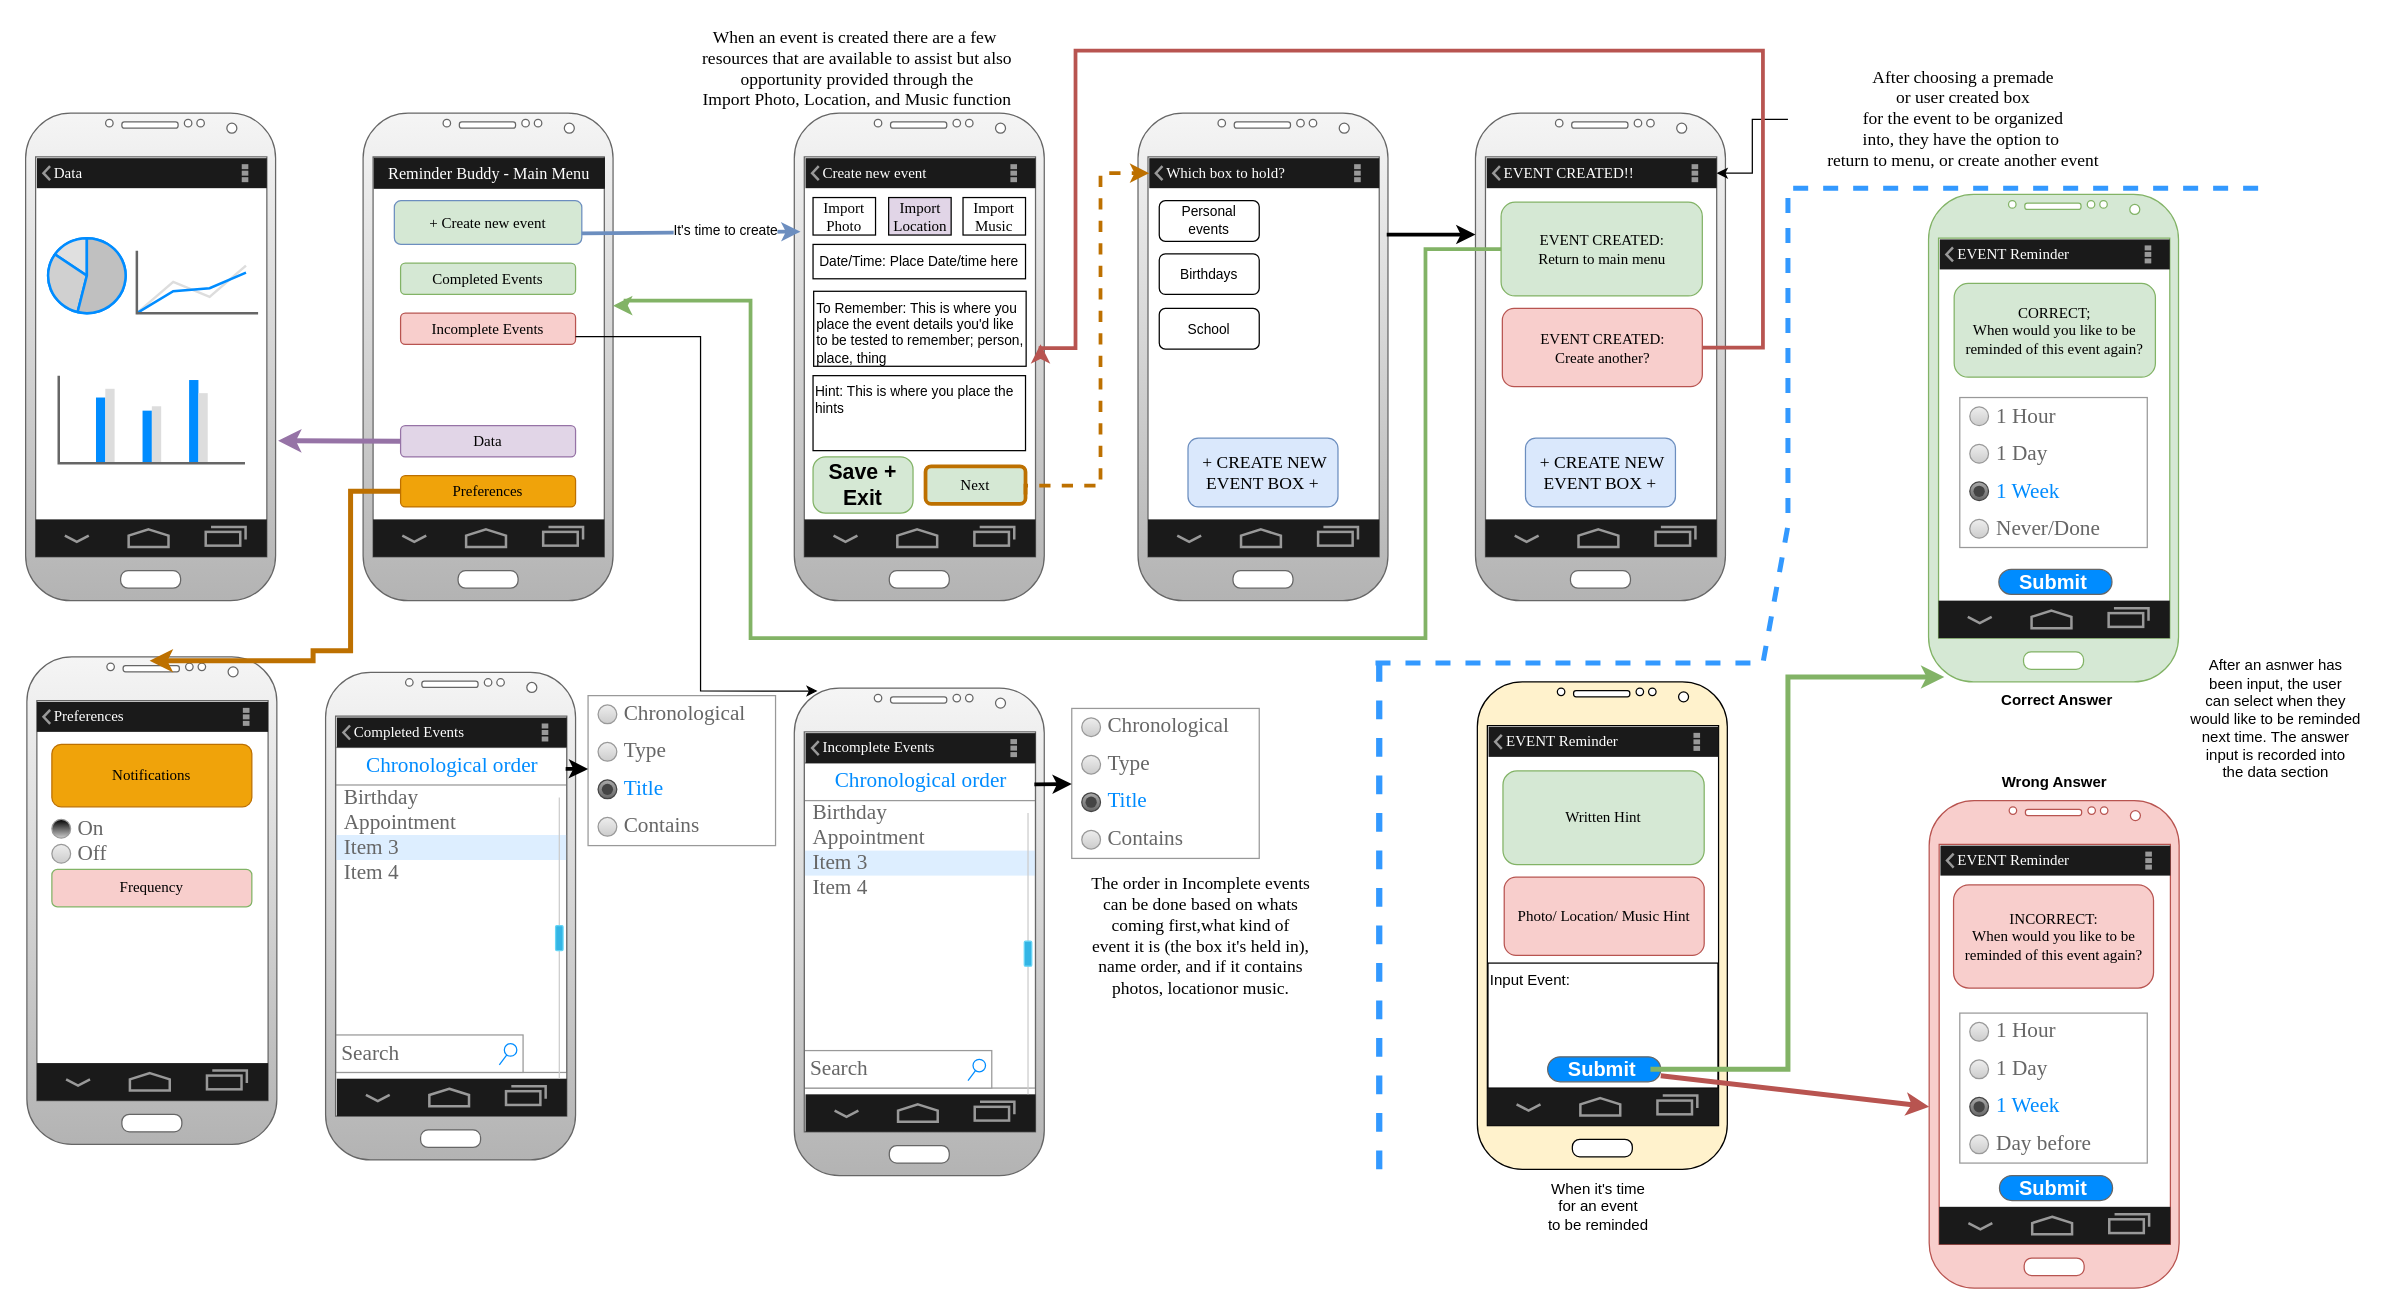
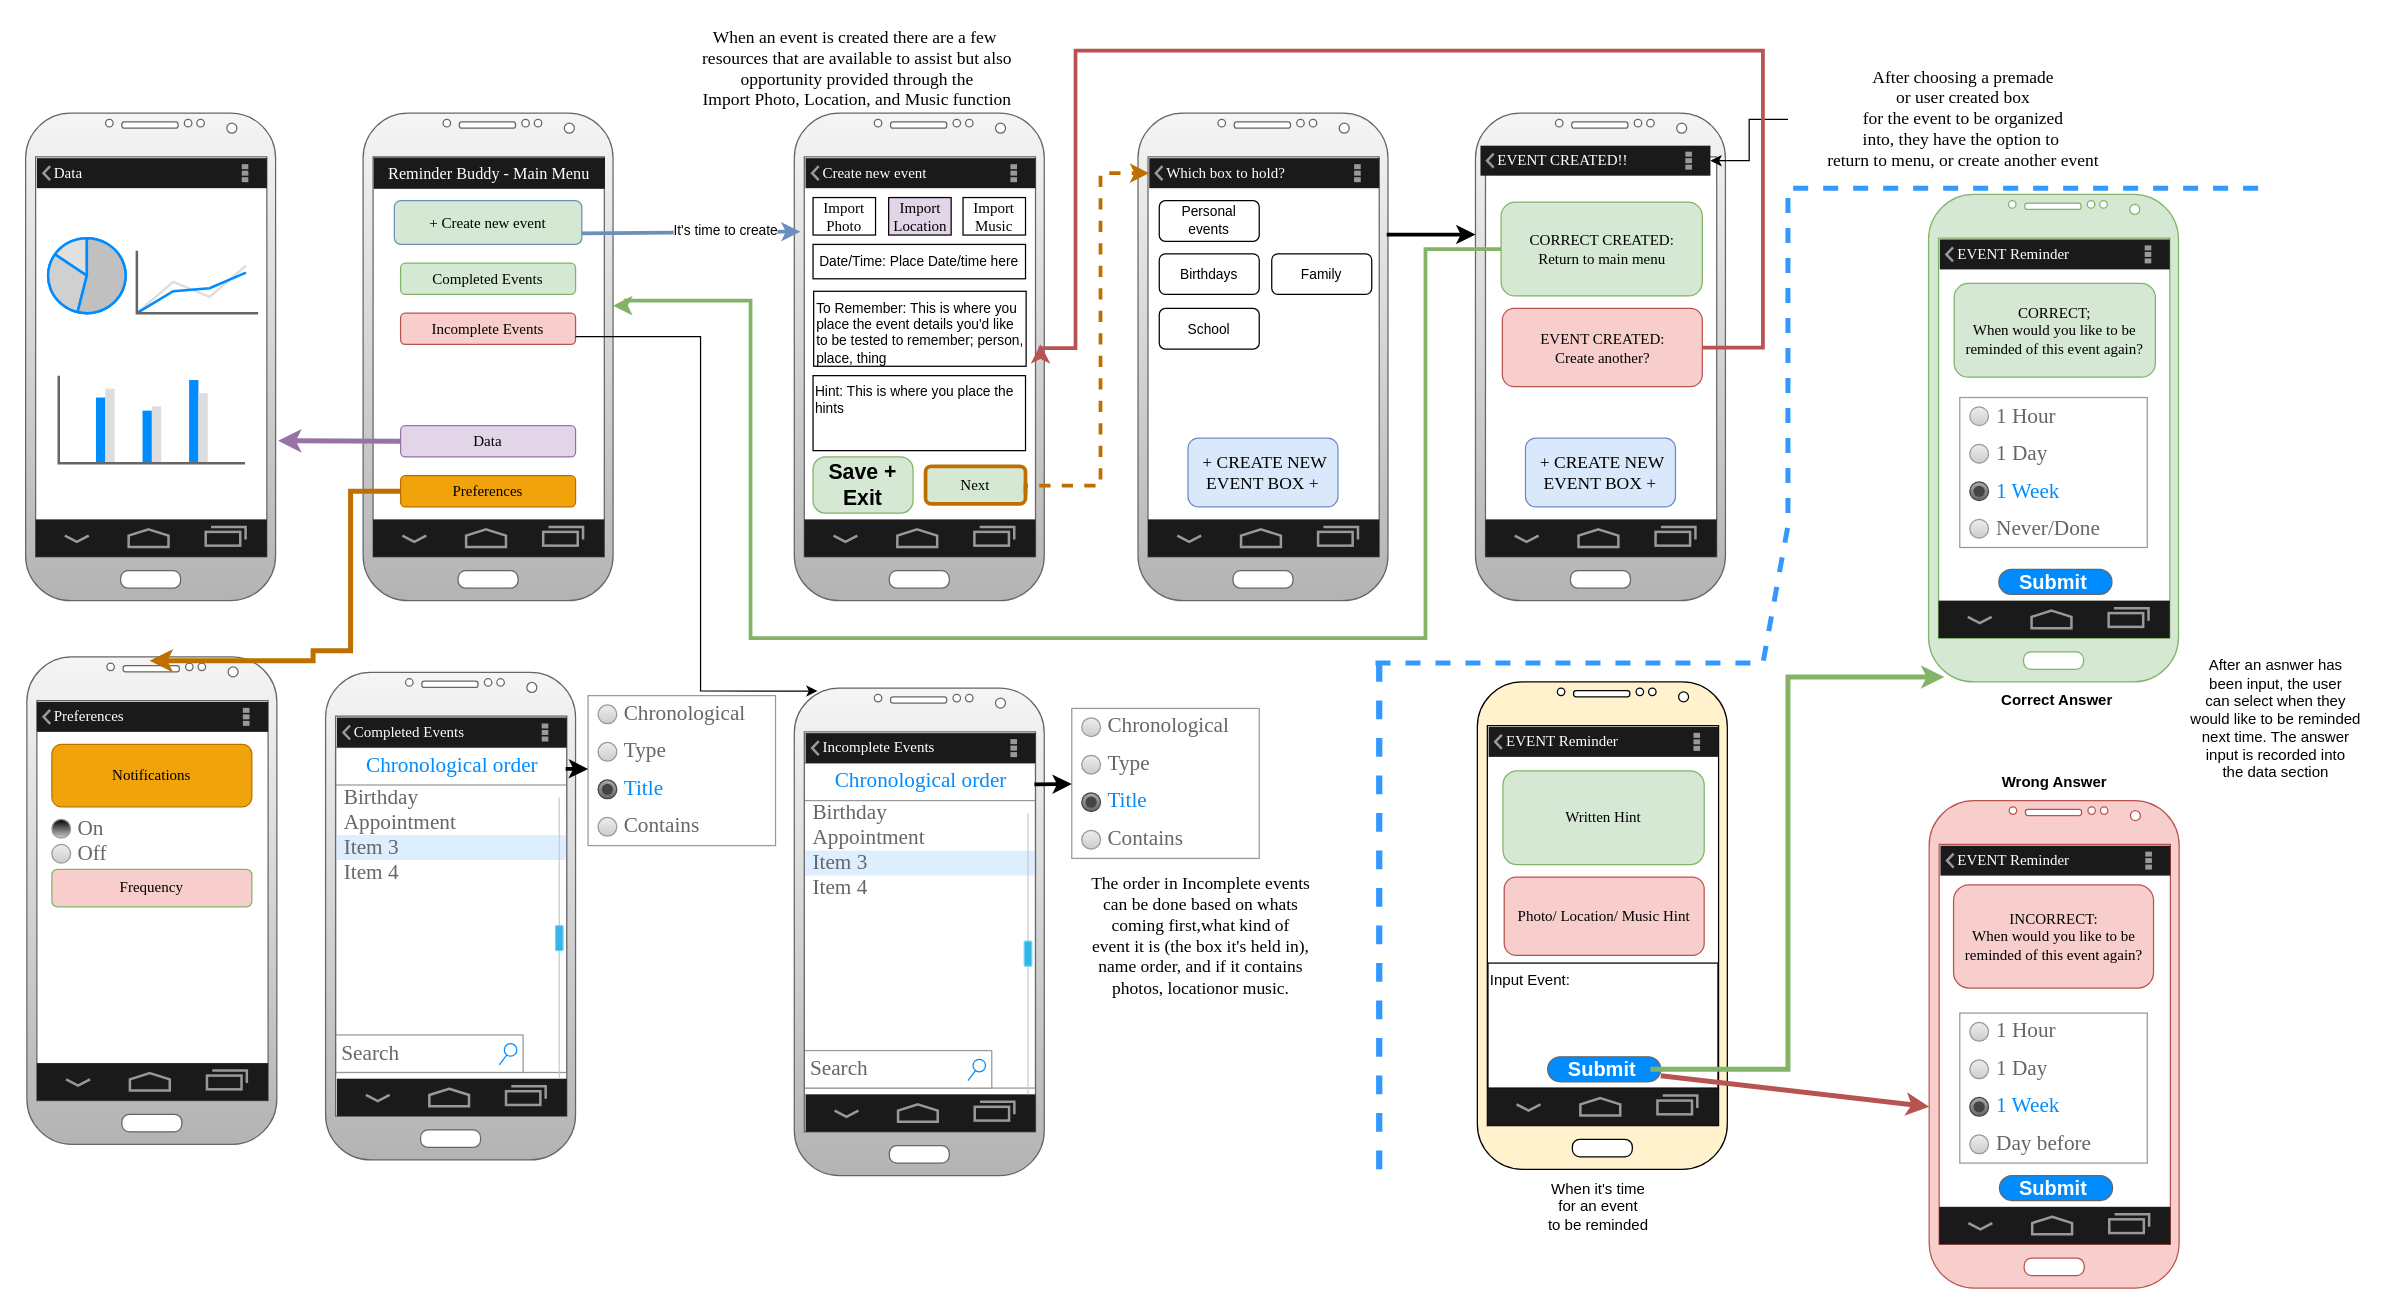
(1602, 173) -> (1596, 161)
(1603, 249) -> (1603, 249)
none -> (1322, 274)
